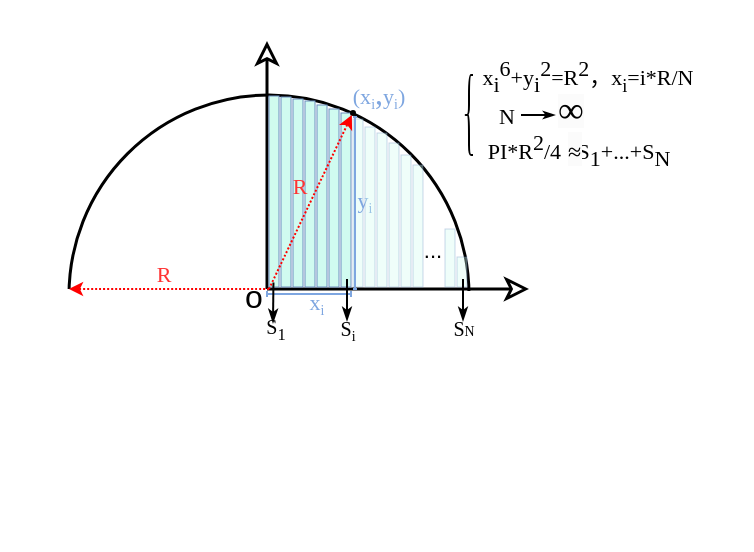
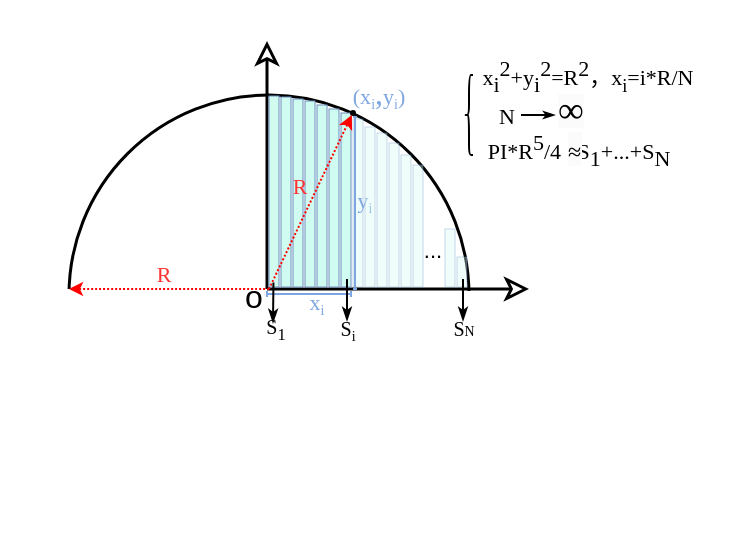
(589, 77) -> (589, 77)
(580, 151) -> (580, 151)
